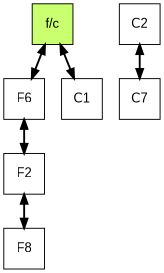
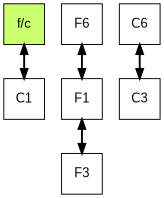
(140, 24) -> (140, 24)
(38, 62) -> none
(140, 99) -> (140, 99)
(24, 174) -> (82, 99)
(24, 249) -> (82, 174)
